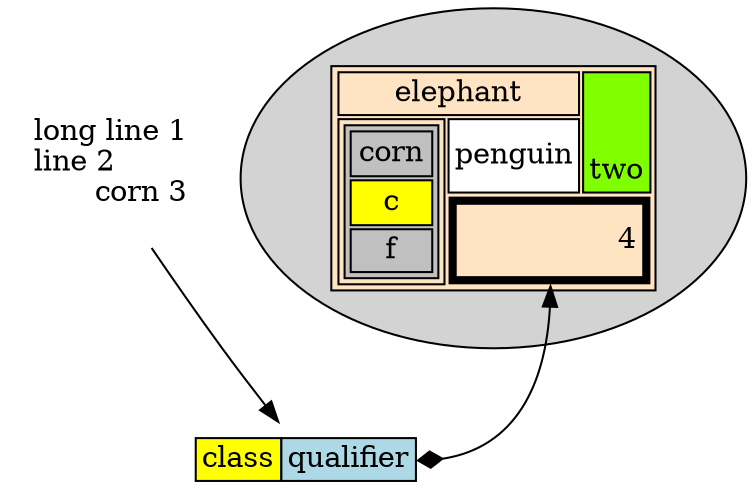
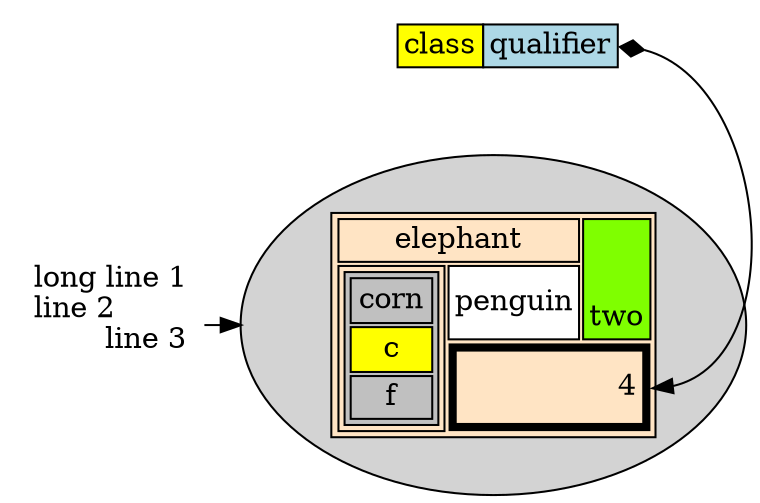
(137, 193) -> (142, 339)
(207, 328) -> (212, 325)
